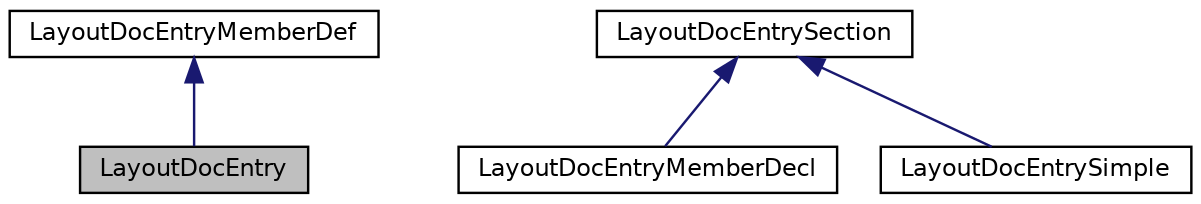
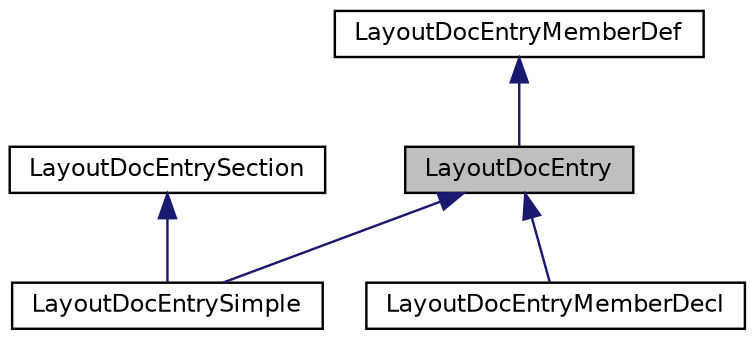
(693, 112) -> (541, 250)
none -> (332, 242)
